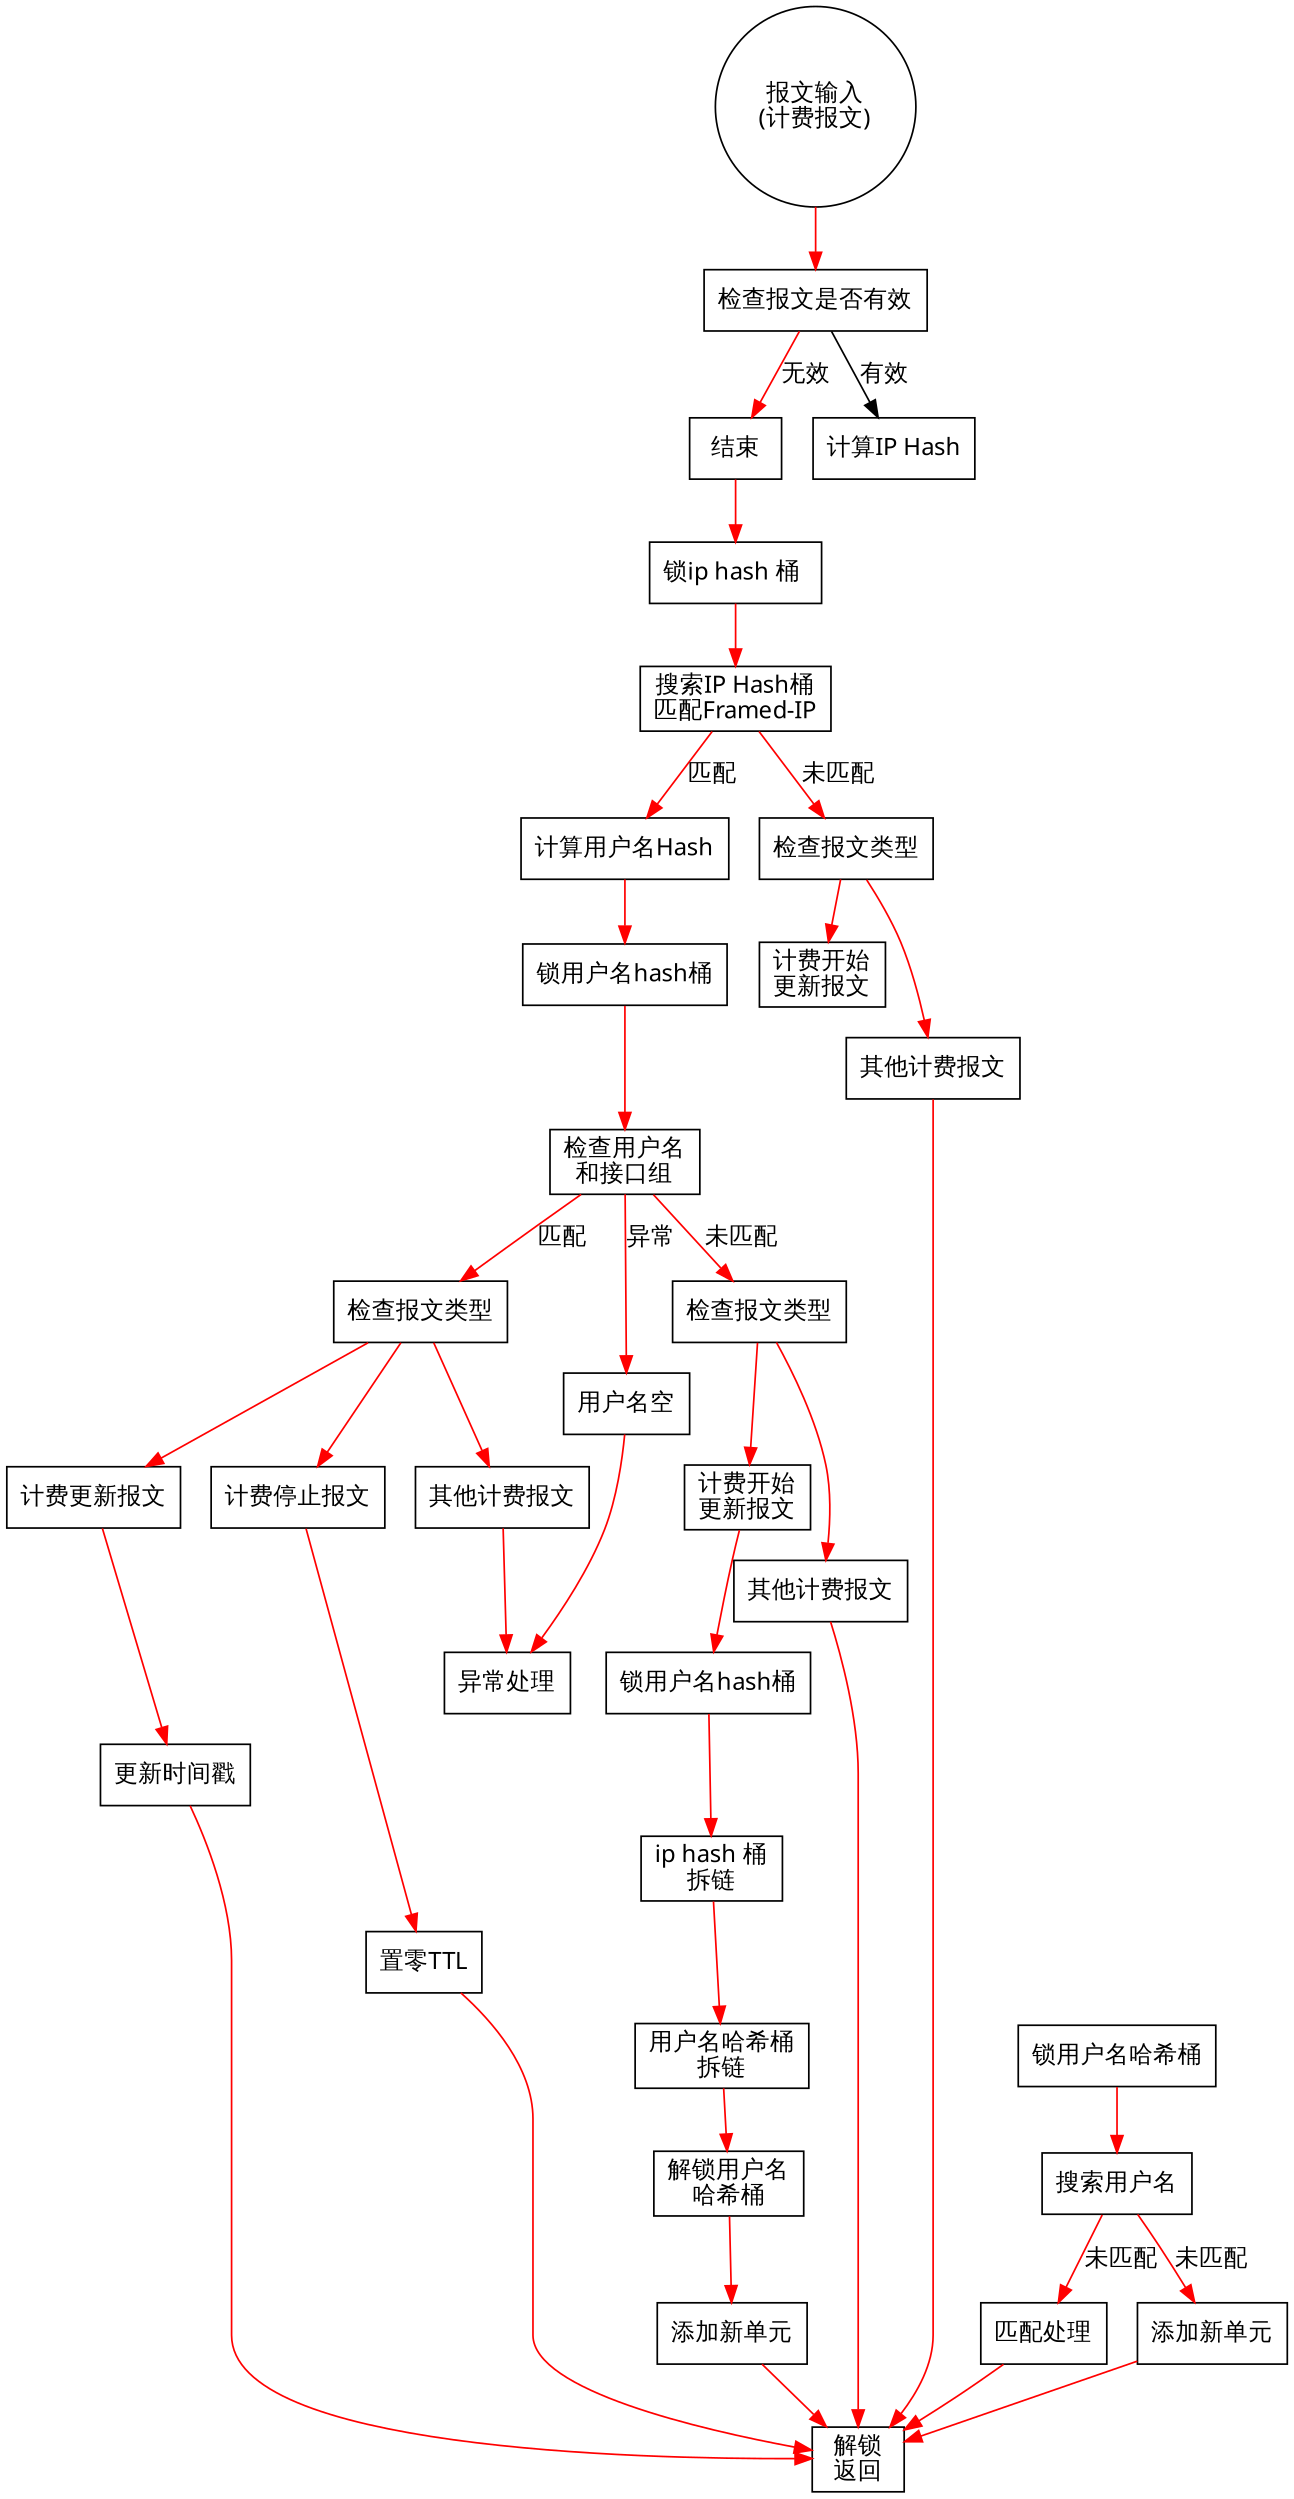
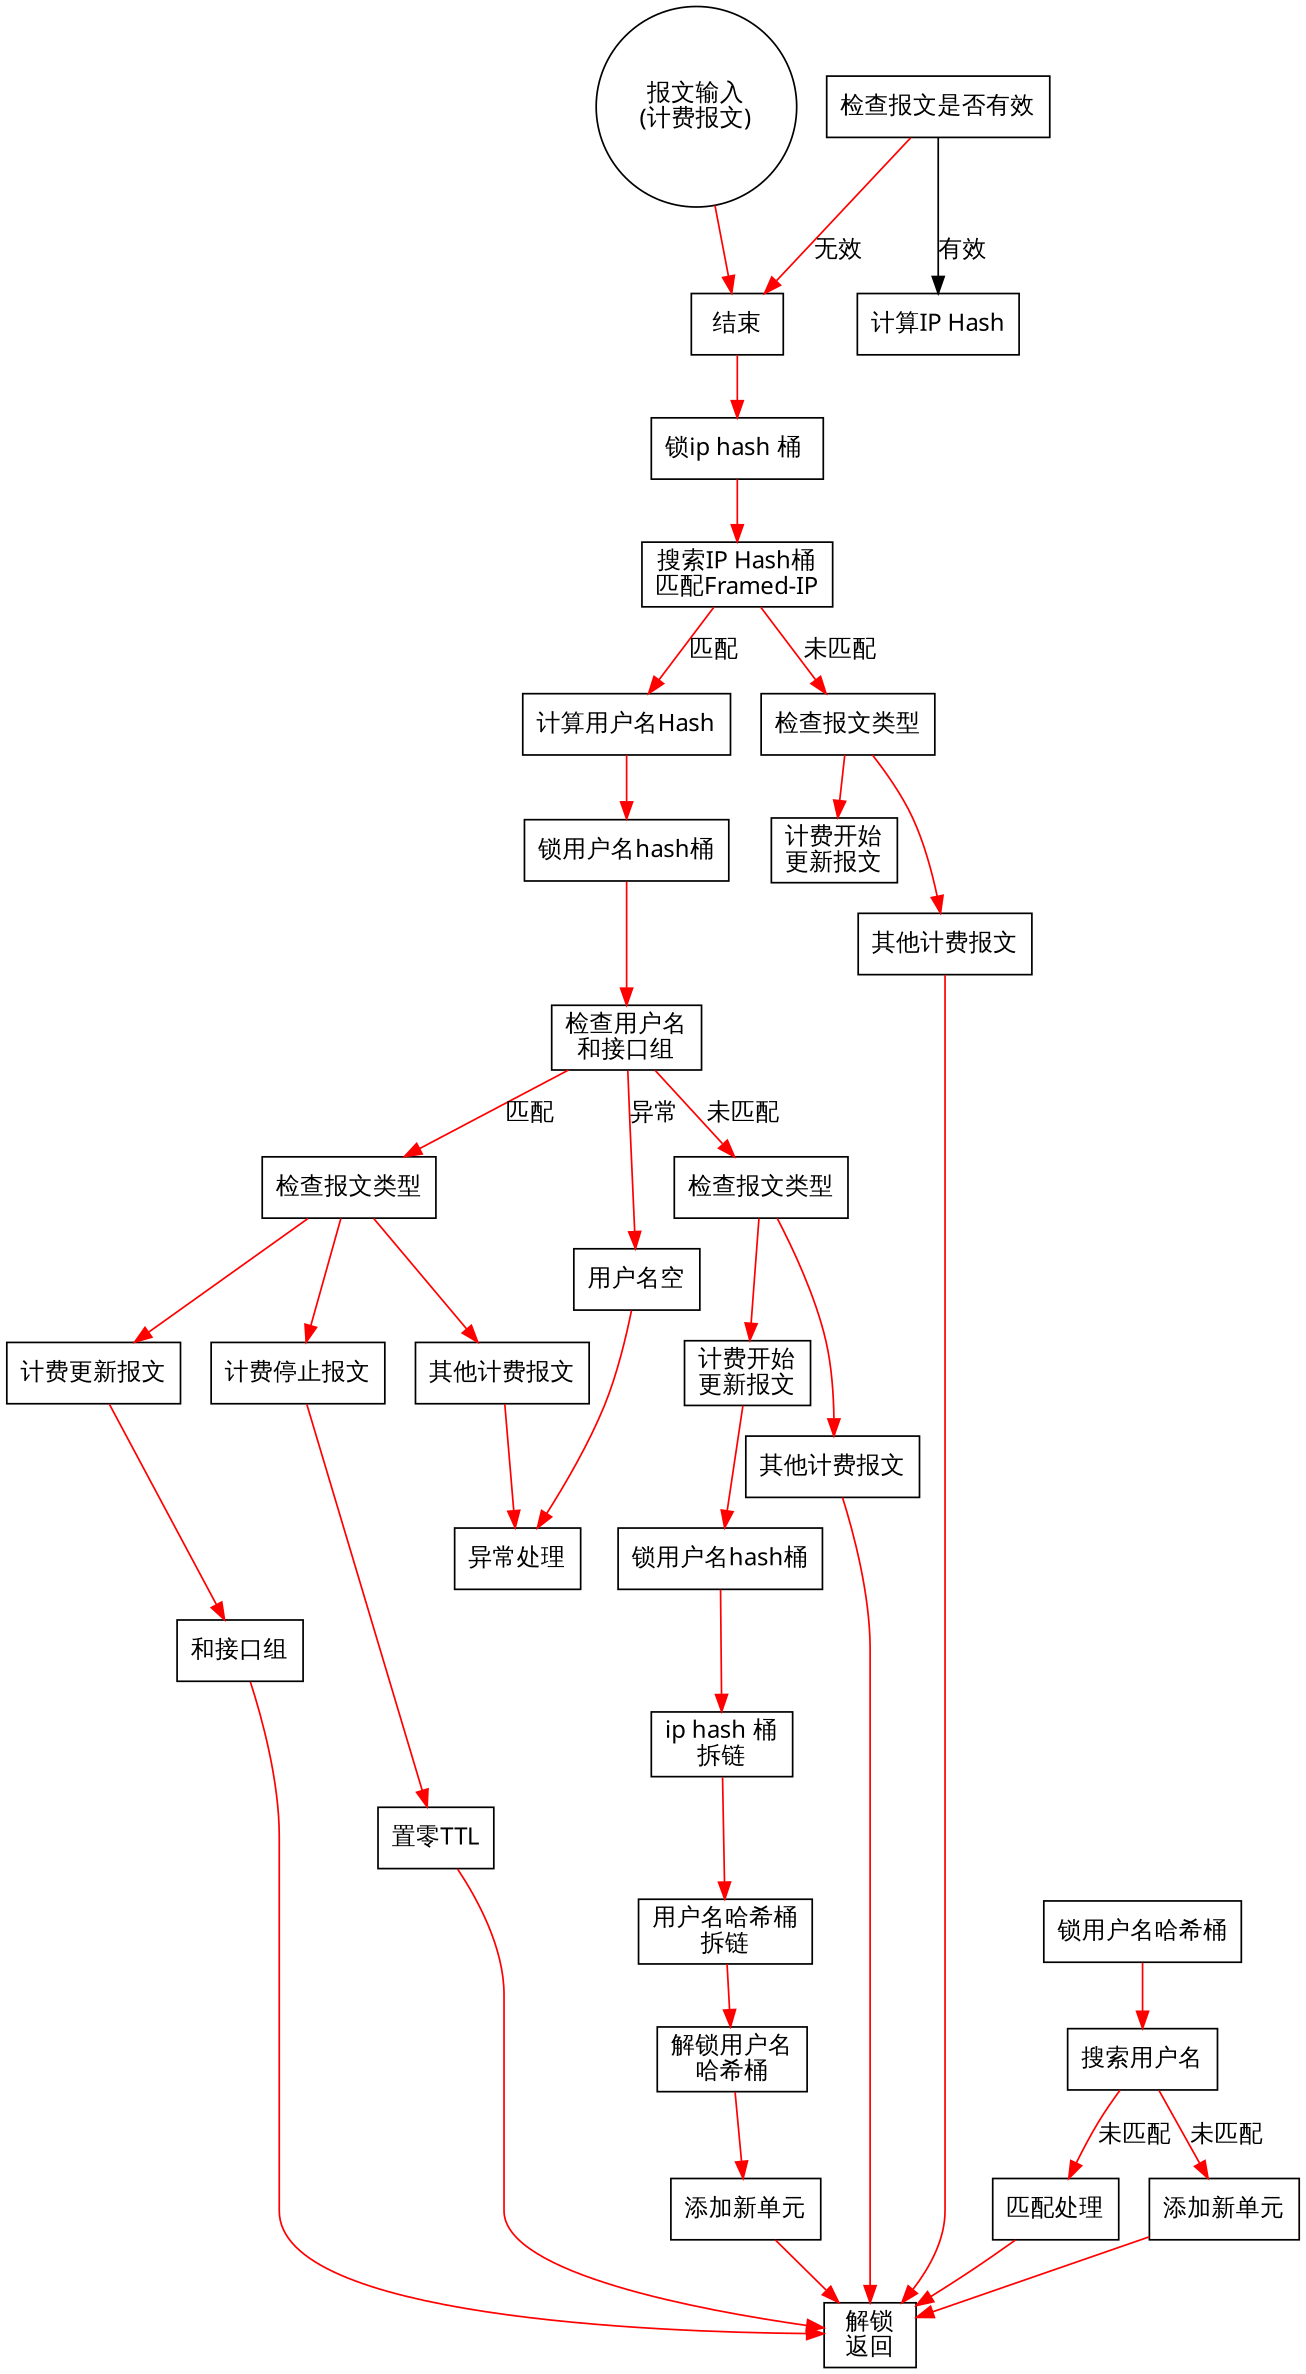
(816, 229) -> (722, 241)
(175, 1775) -> (240, 1651)
